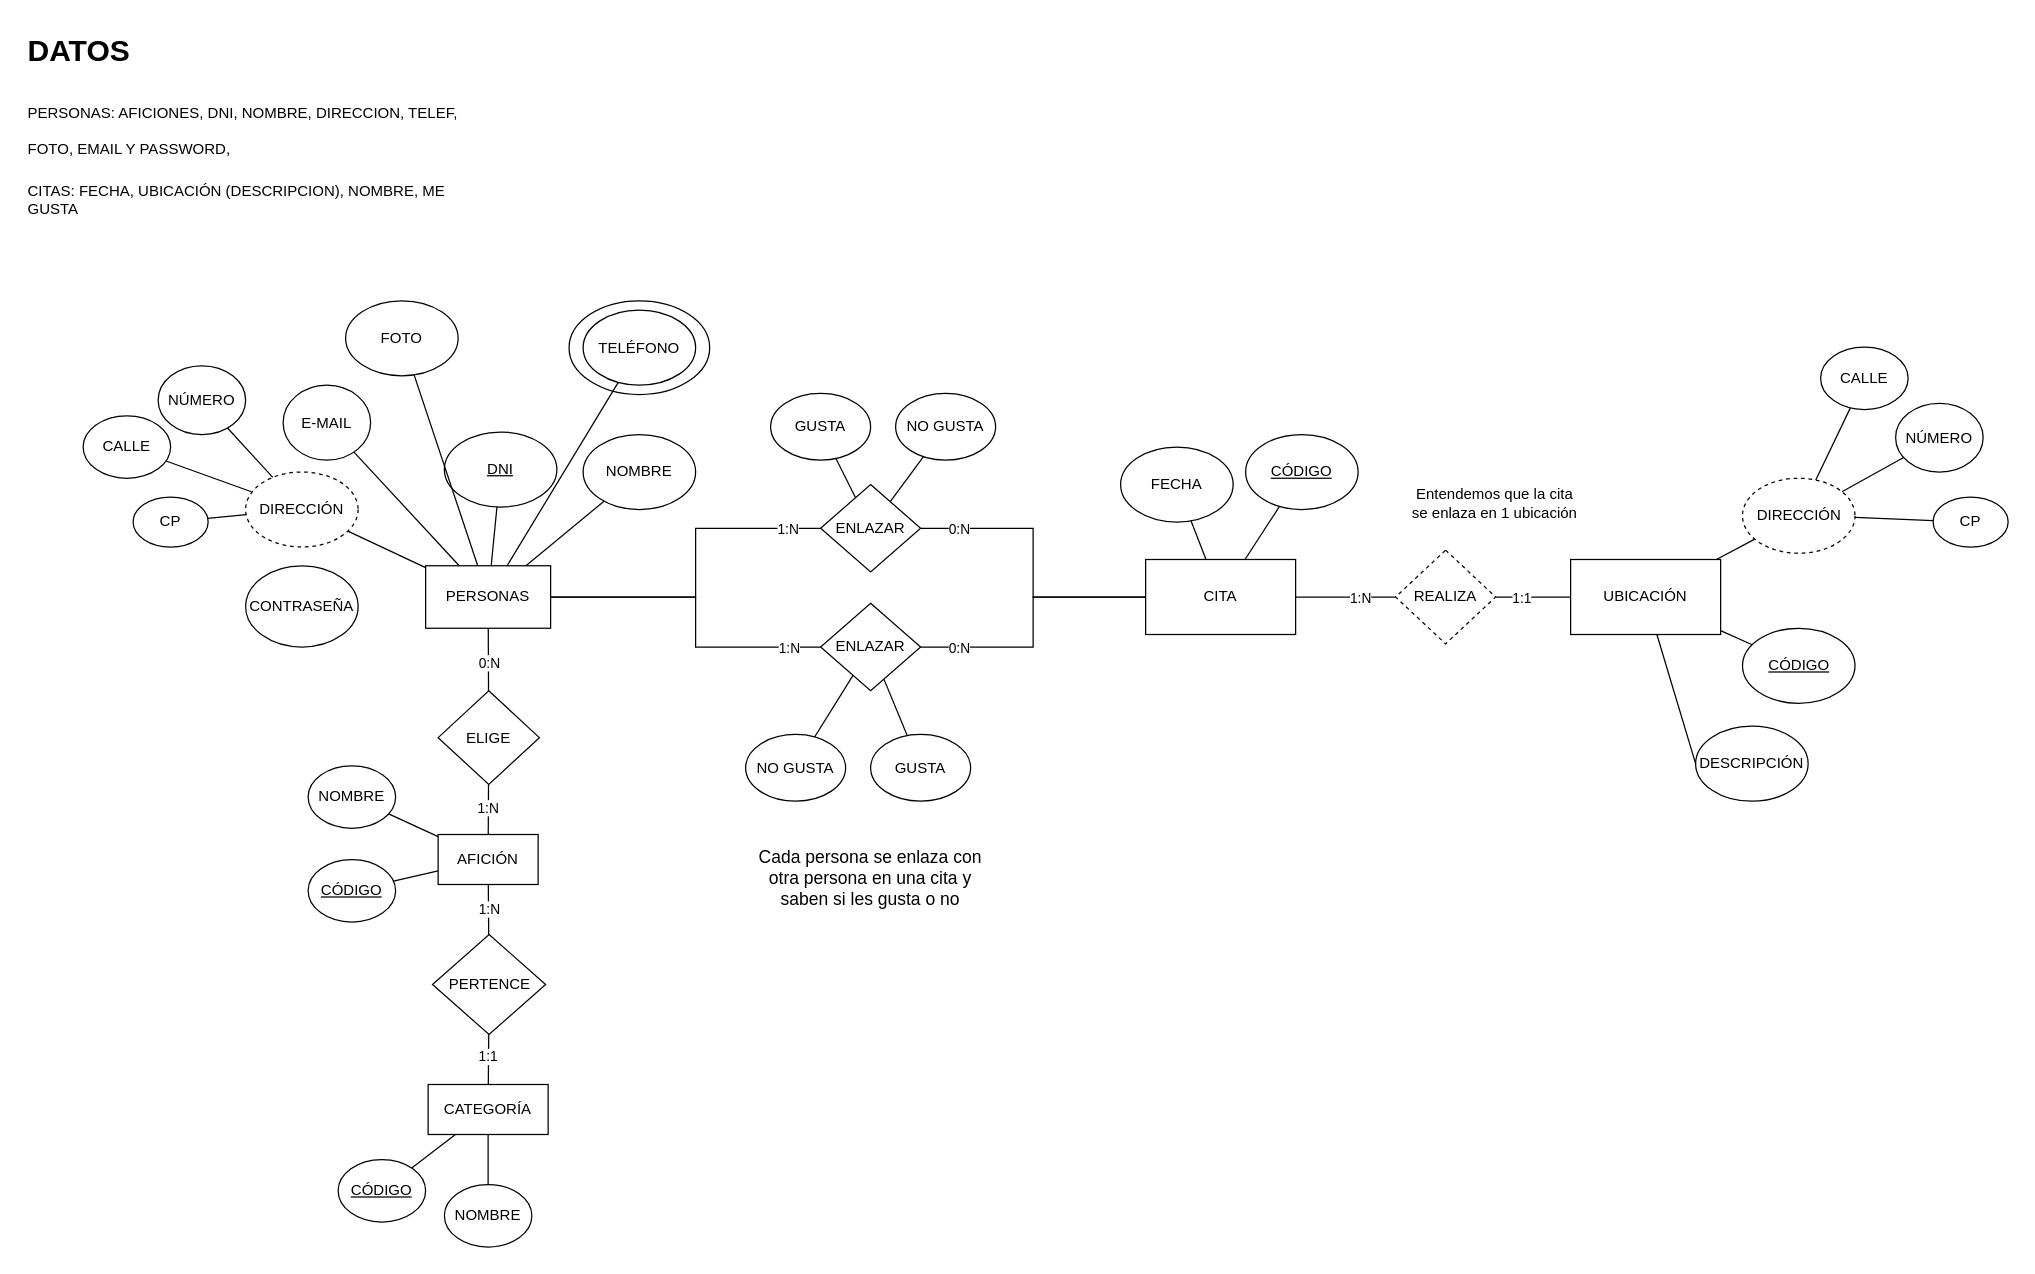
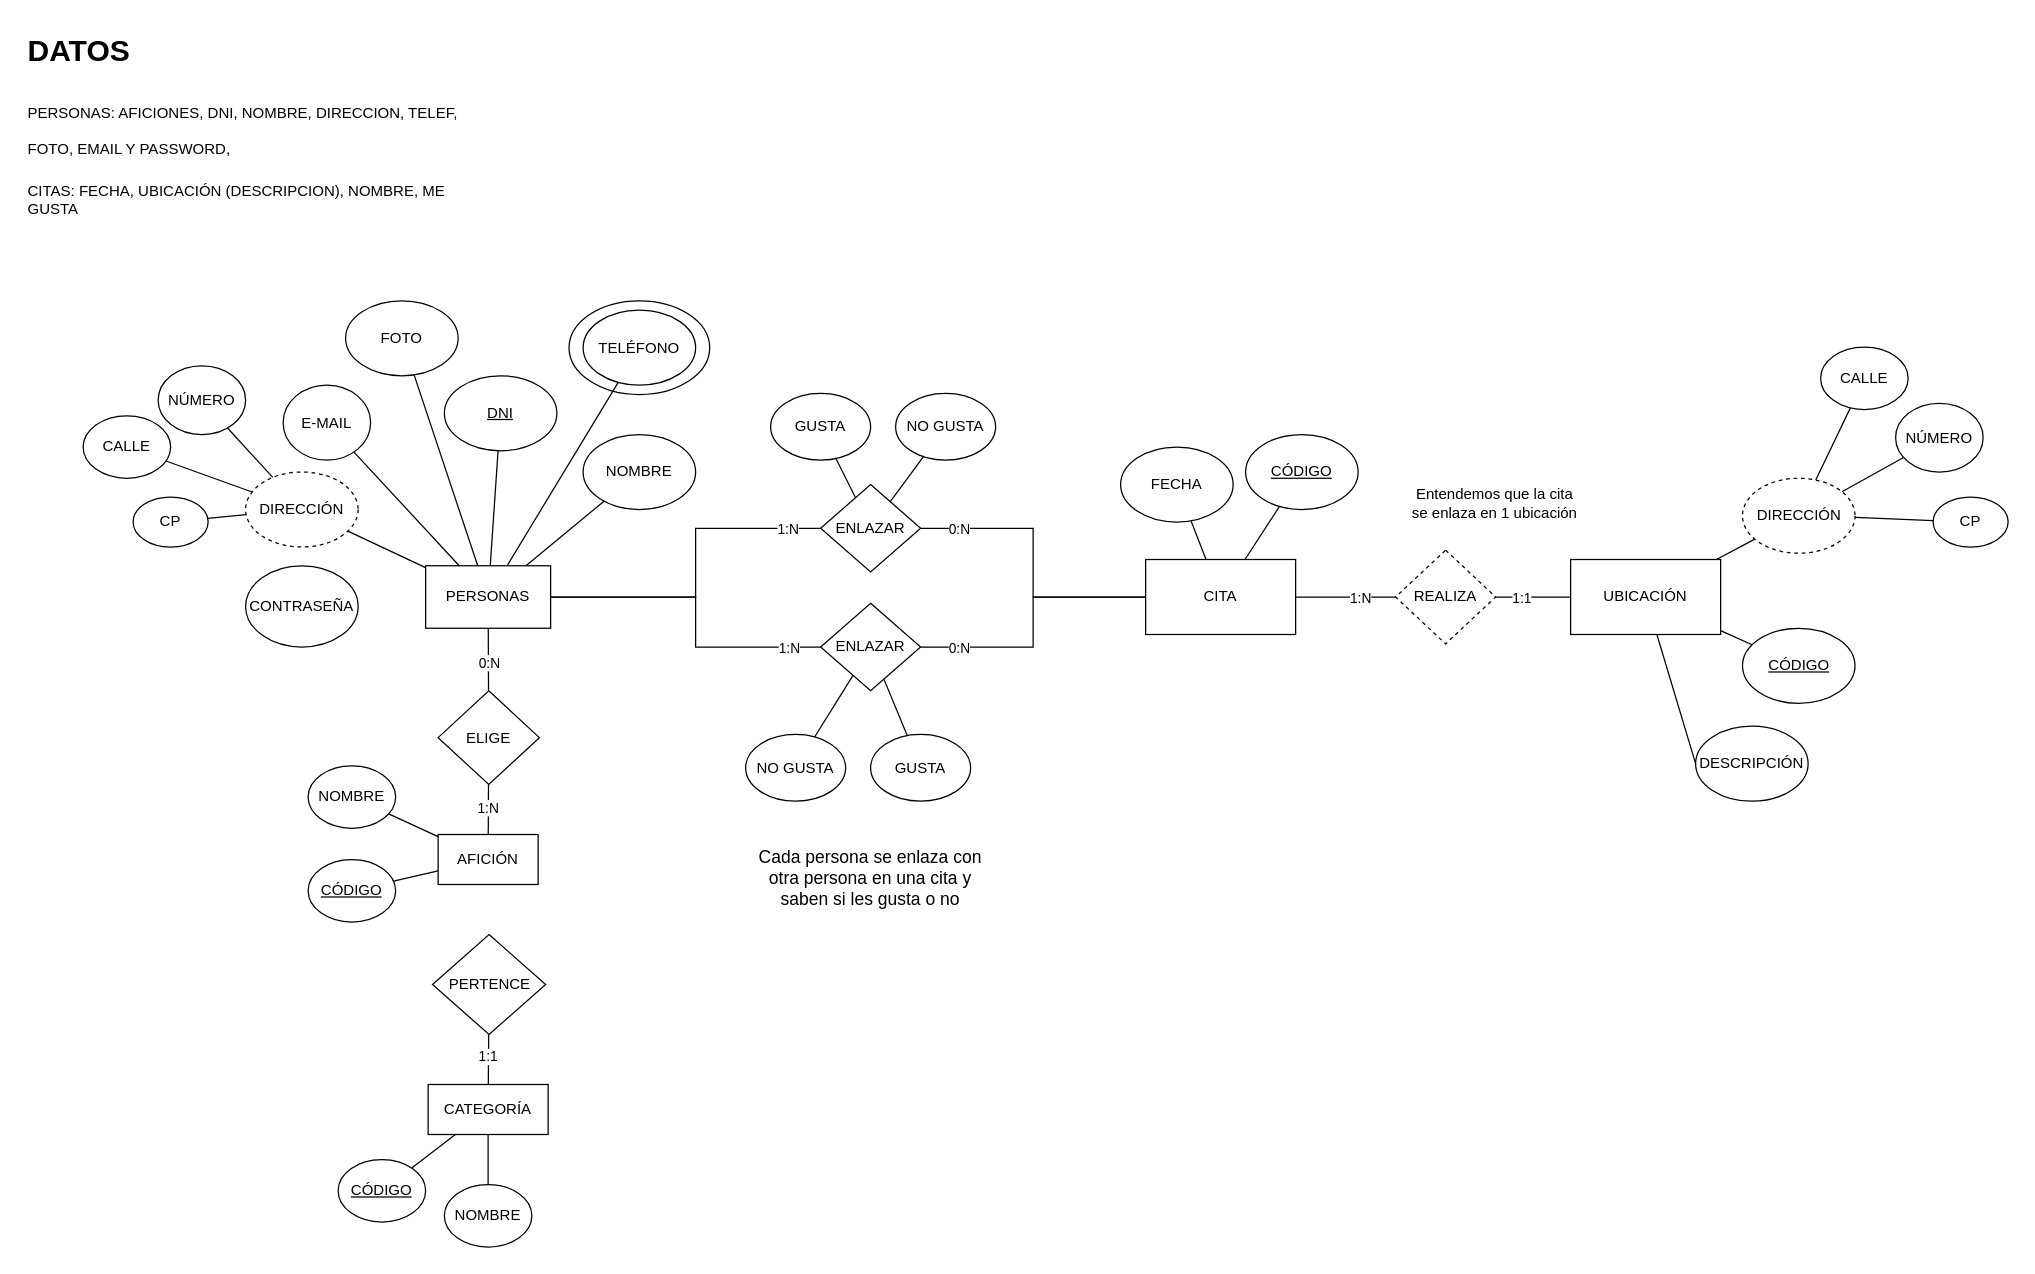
(501, 469) -> (501, 413)
(489, 911) -> none
